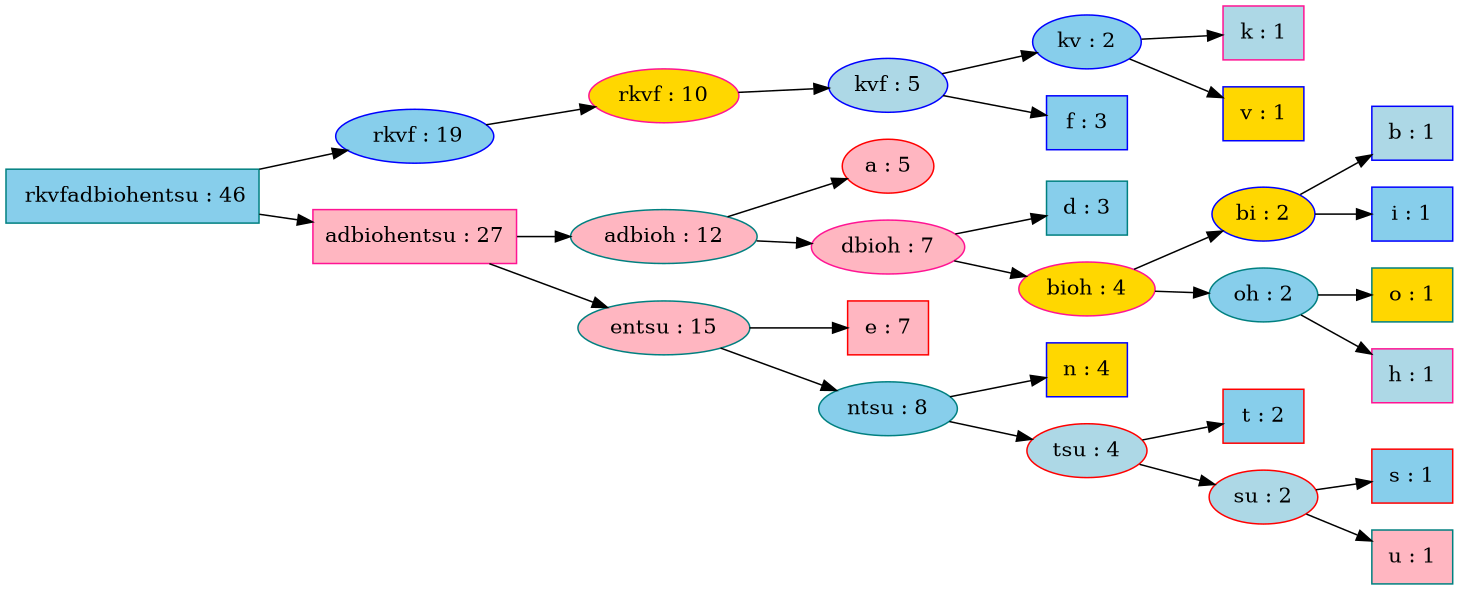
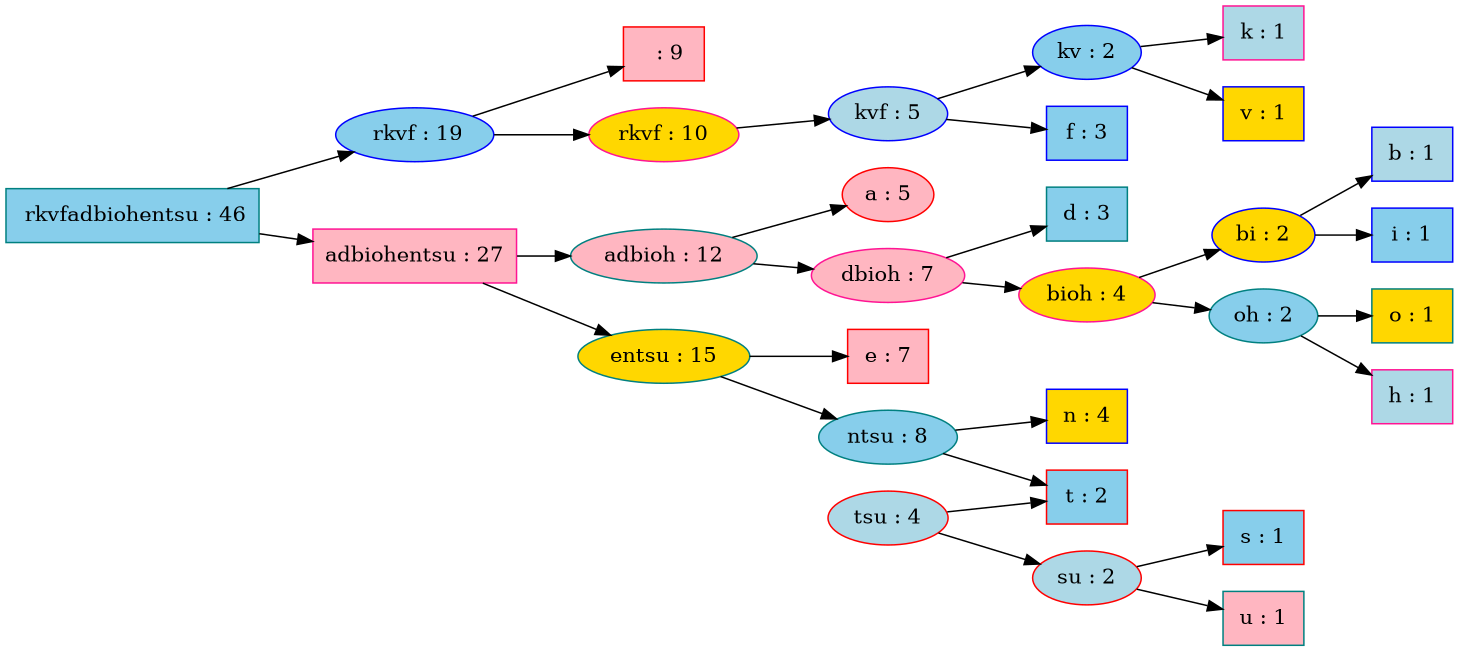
none -> (664, 54)
(664, 328) -> (664, 356)
(983, 429) -> (987, 467)
